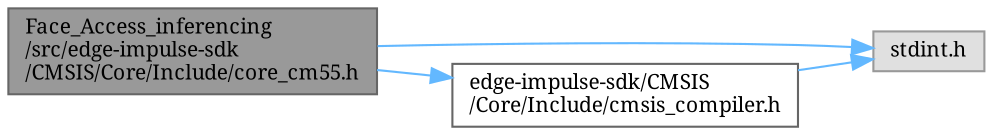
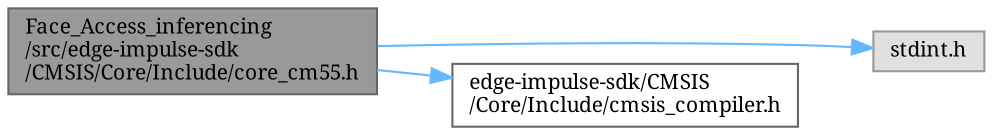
(825, 66) -> none
